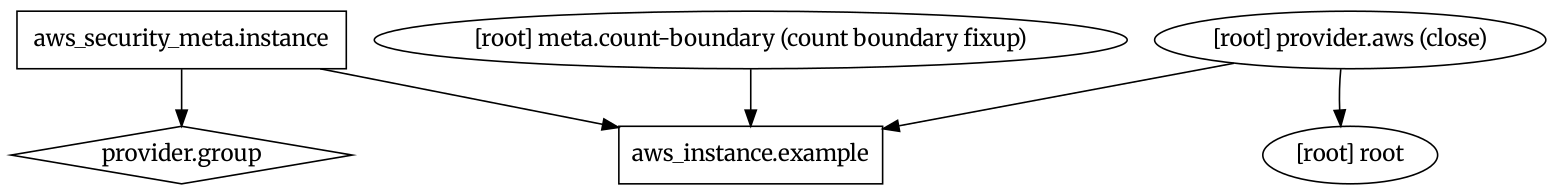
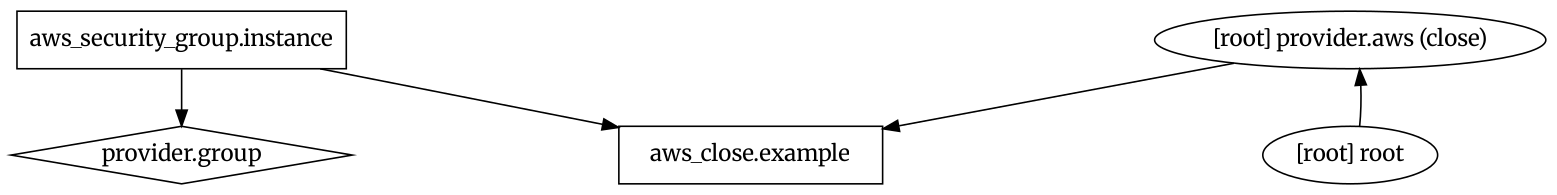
(182, 40) -> (182, 40)
(751, 40) -> none
(1340, 90) -> (1361, 106)
(751, 155) -> (751, 155)
